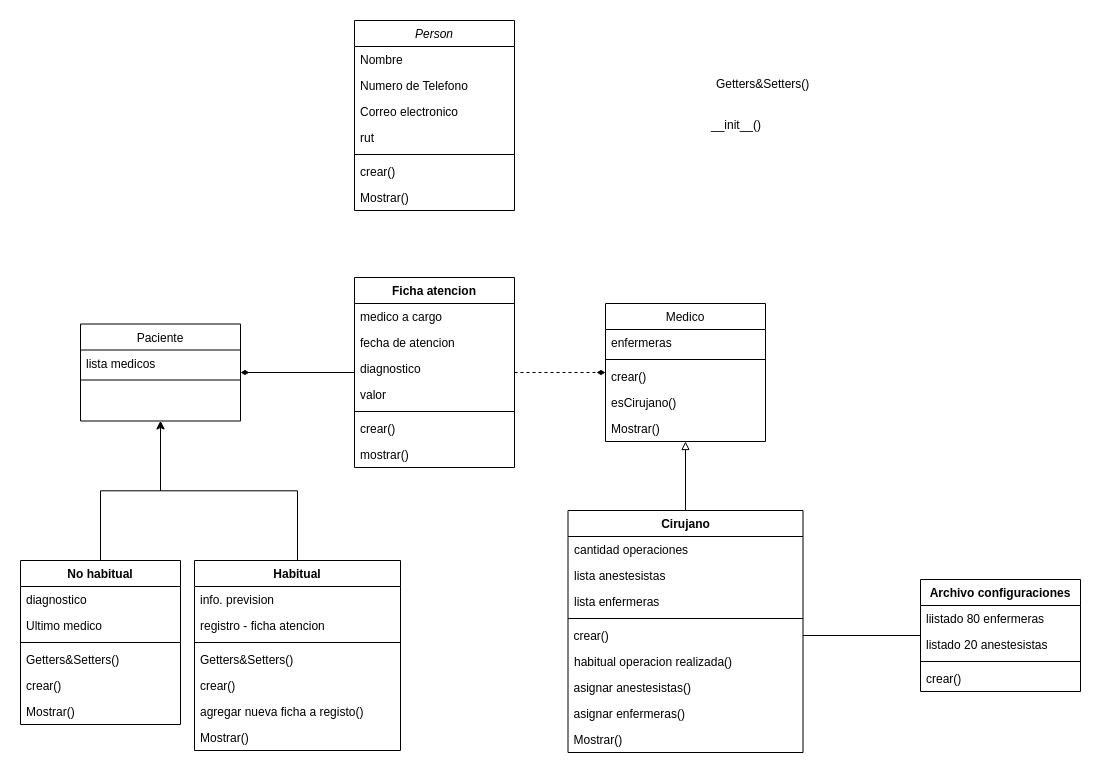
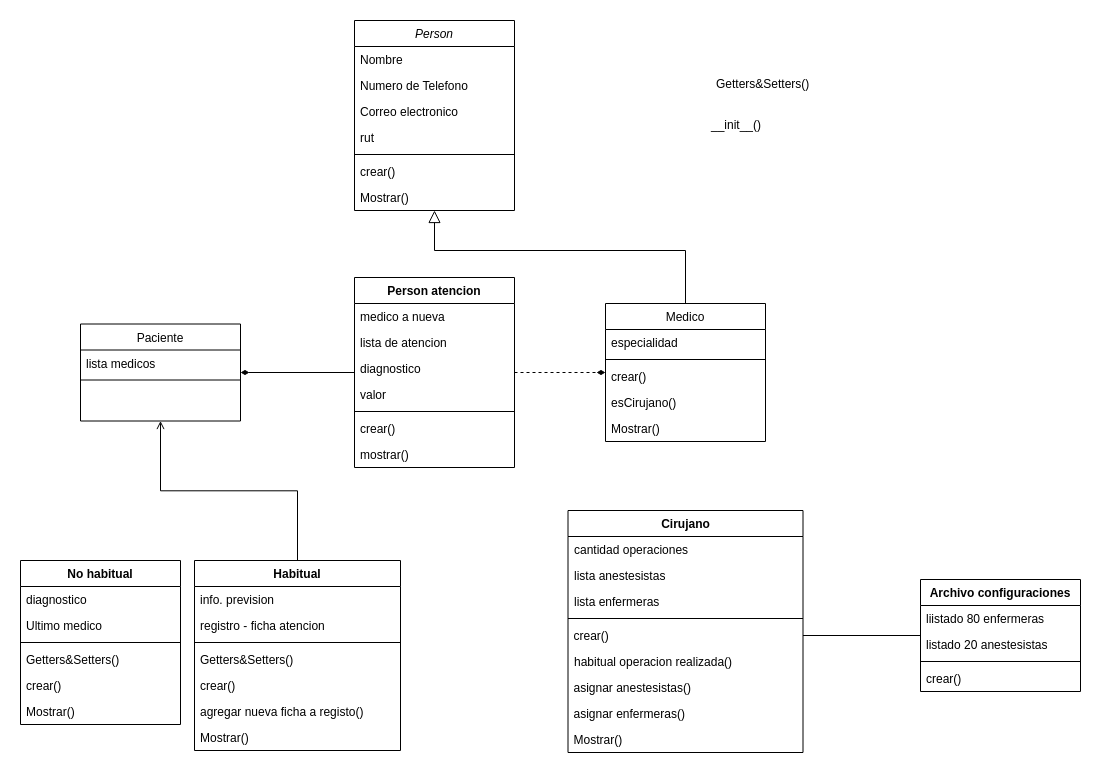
none -> (574, 251)
(435, 292) -> (435, 292)
(403, 318) -> (403, 318)
(412, 343) -> (409, 343)
(645, 343) -> (647, 343)
(686, 480) -> none
(101, 497) -> none
